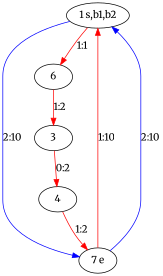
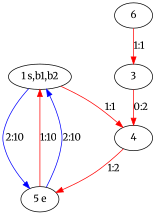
(75, 43) -> (91, 102)
(60, 107) -> (139, 46)
(98, 261) -> (40, 199)
